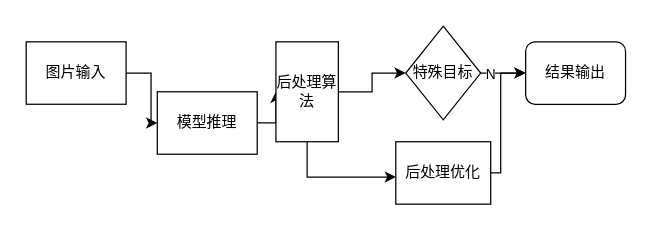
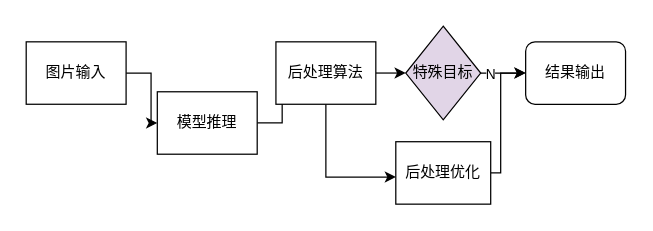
(443, 73) -> (443, 73)
(307, 92) -> (326, 73)
